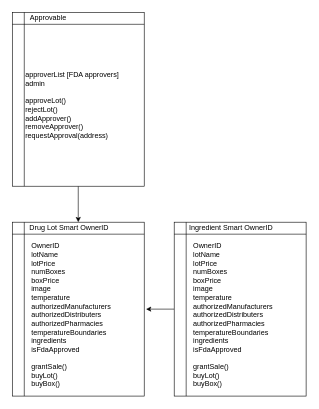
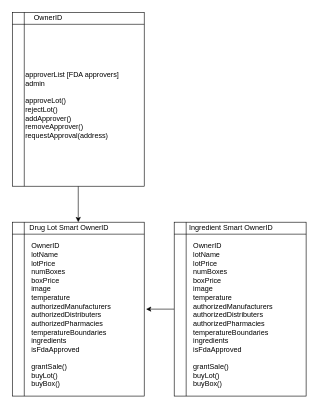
(48, 18) -> (48, 18)
